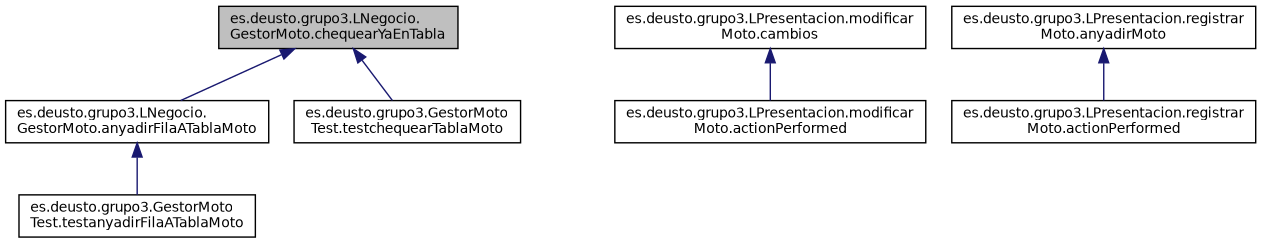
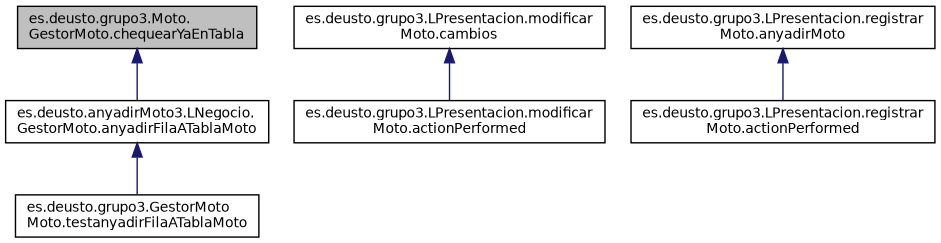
(338, 27) -> (137, 27)
(137, 122) -> (137, 122)
(407, 122) -> none
(137, 216) -> (137, 216)
